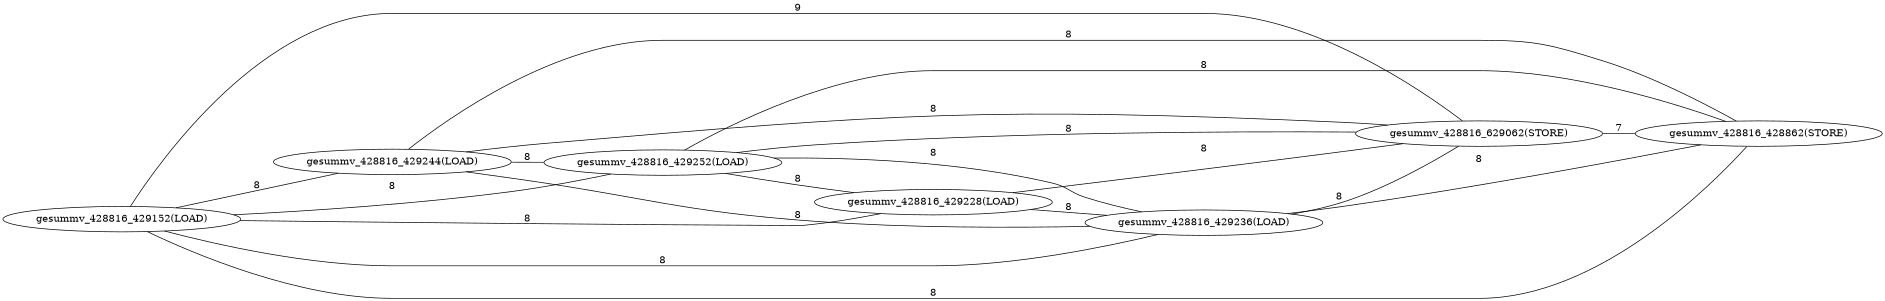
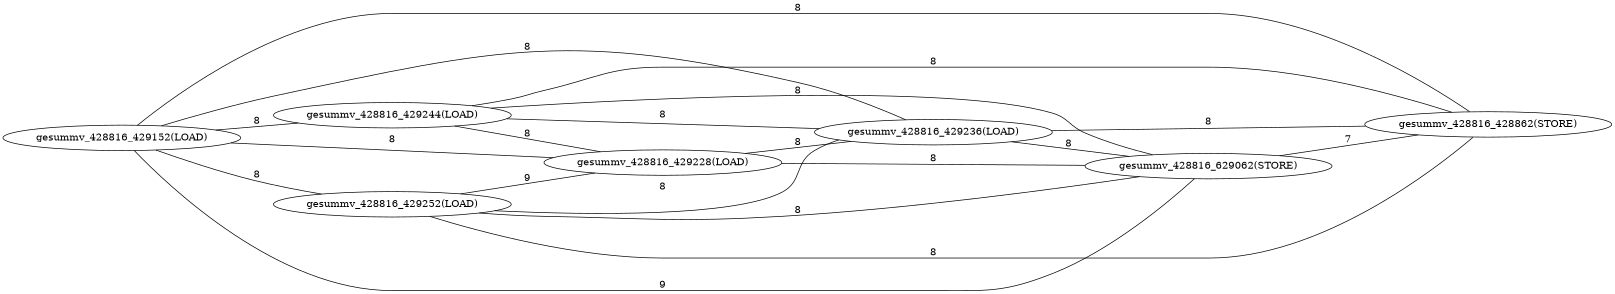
(528, 162) -> (528, 139)
(798, 179) -> (528, 179)
